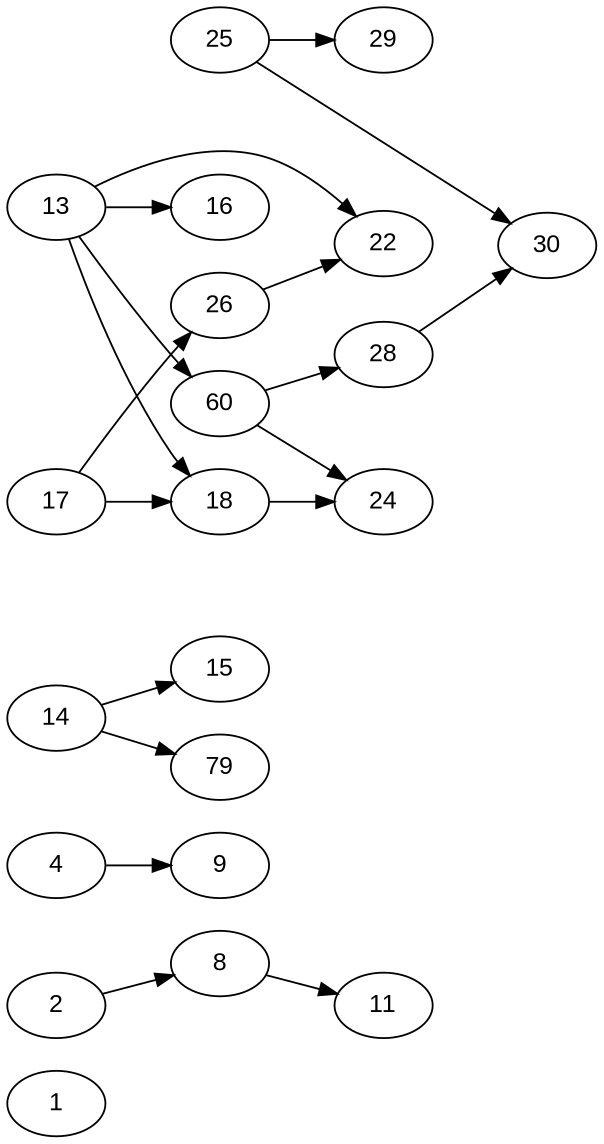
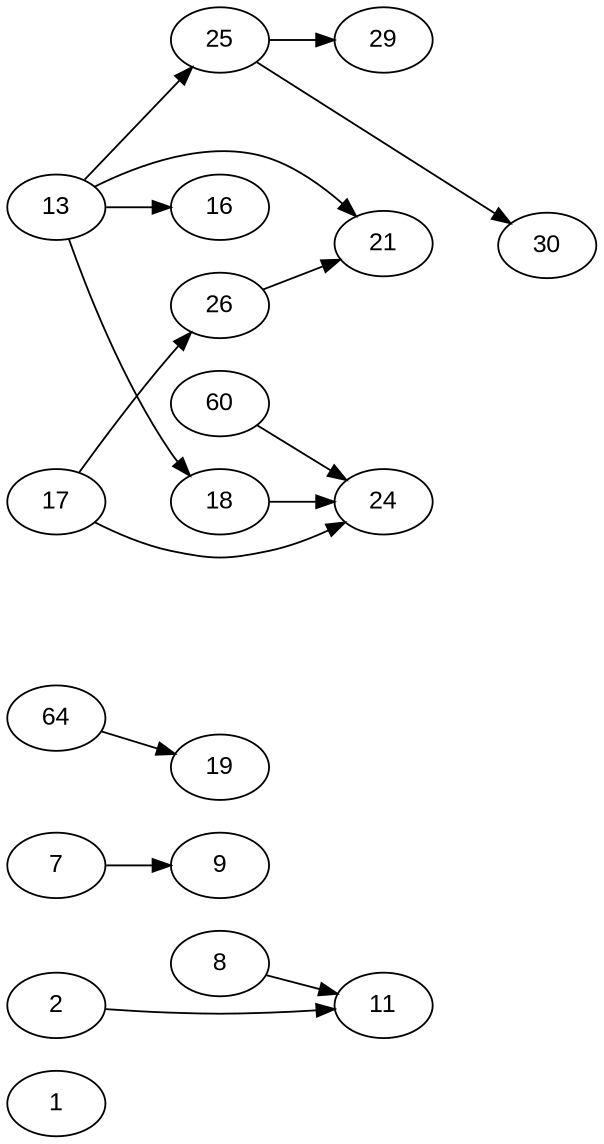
(384, 244) -> (384, 244)
(127, 301) -> (132, 130)
(384, 355) -> none
(129, 502) -> (211, 557)
(220, 669) -> none
(56, 718) -> (56, 718)
(220, 767) -> (220, 767)
(56, 865) -> (56, 865)
(129, 987) -> (211, 1014)
